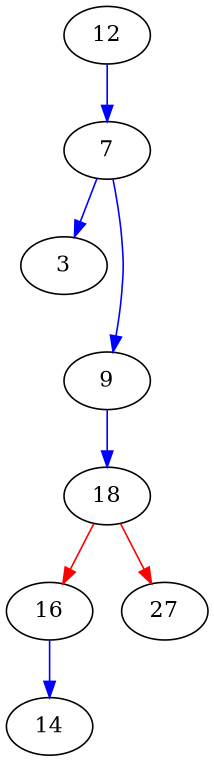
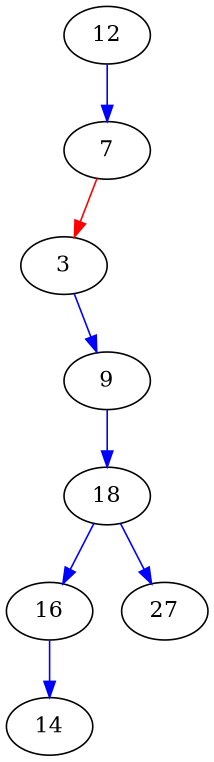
(89, 200) -> (89, 200)
(123, 258) -> (83, 315)
(82, 546) -> (82, 546)
(132, 546) -> (132, 546)
